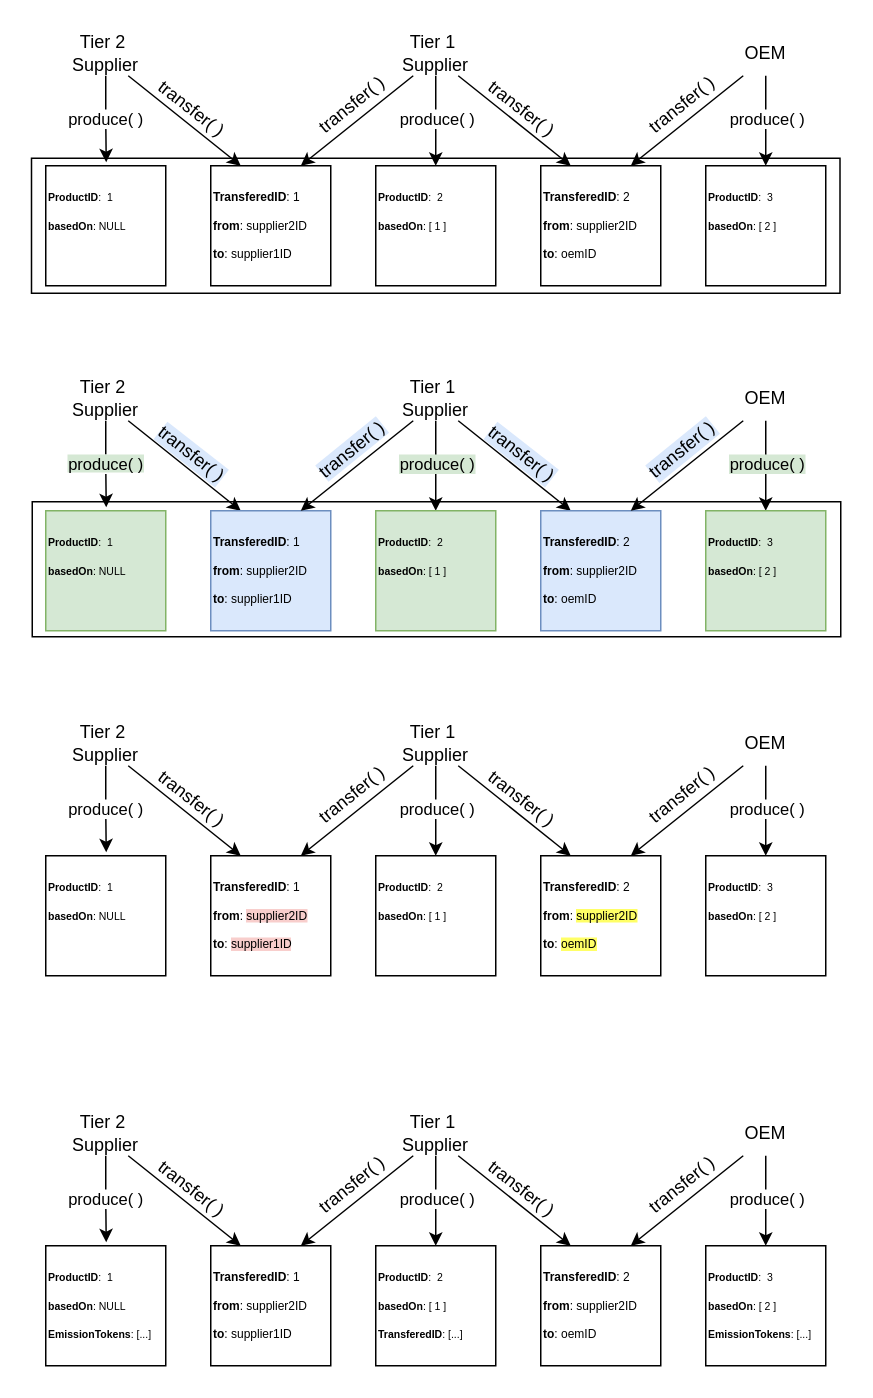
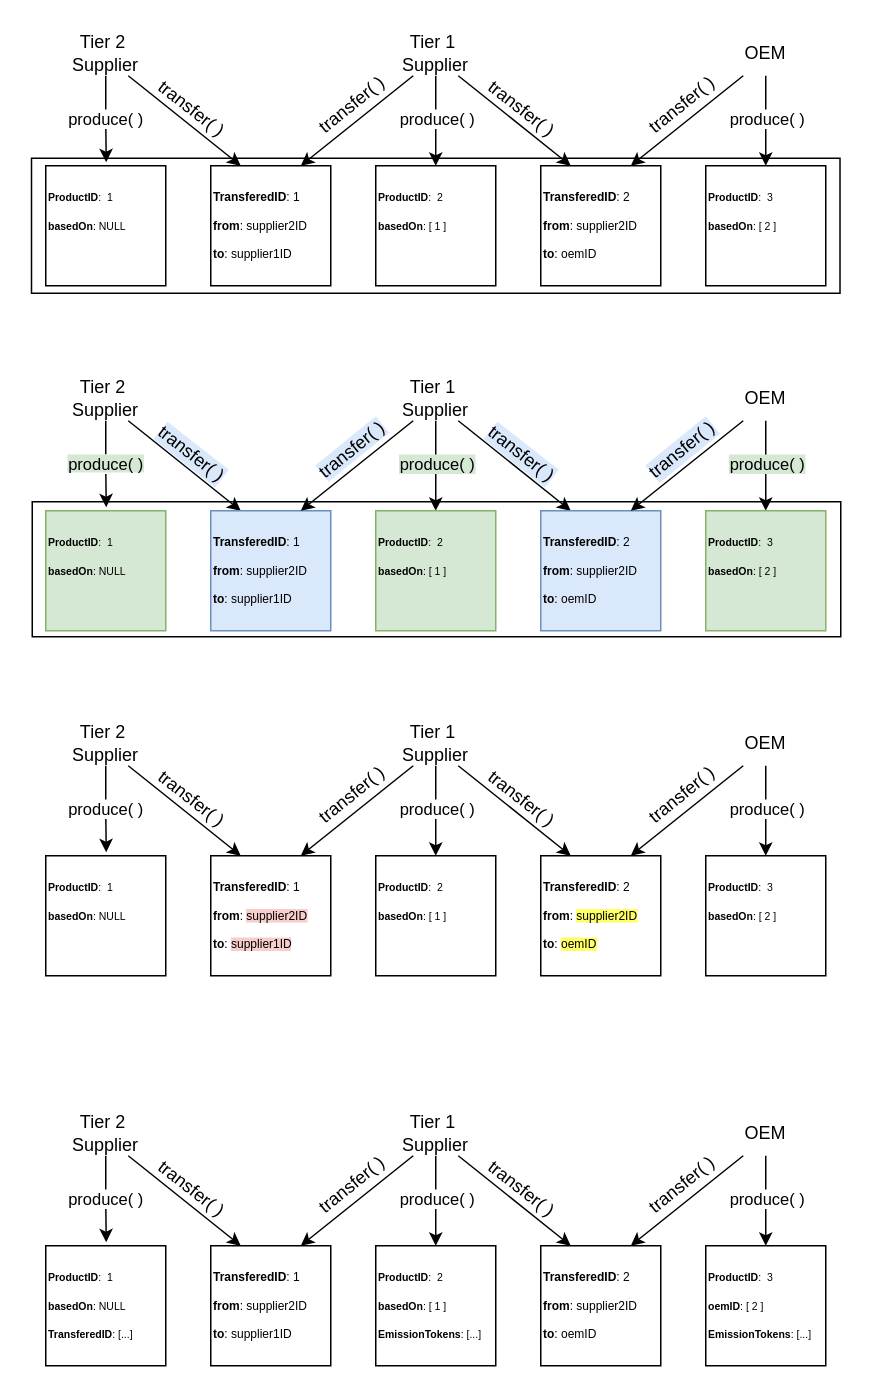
(108, 1306) -> (105, 1306)
(435, 1306) -> (438, 1306)
(768, 1306) -> (768, 1306)
